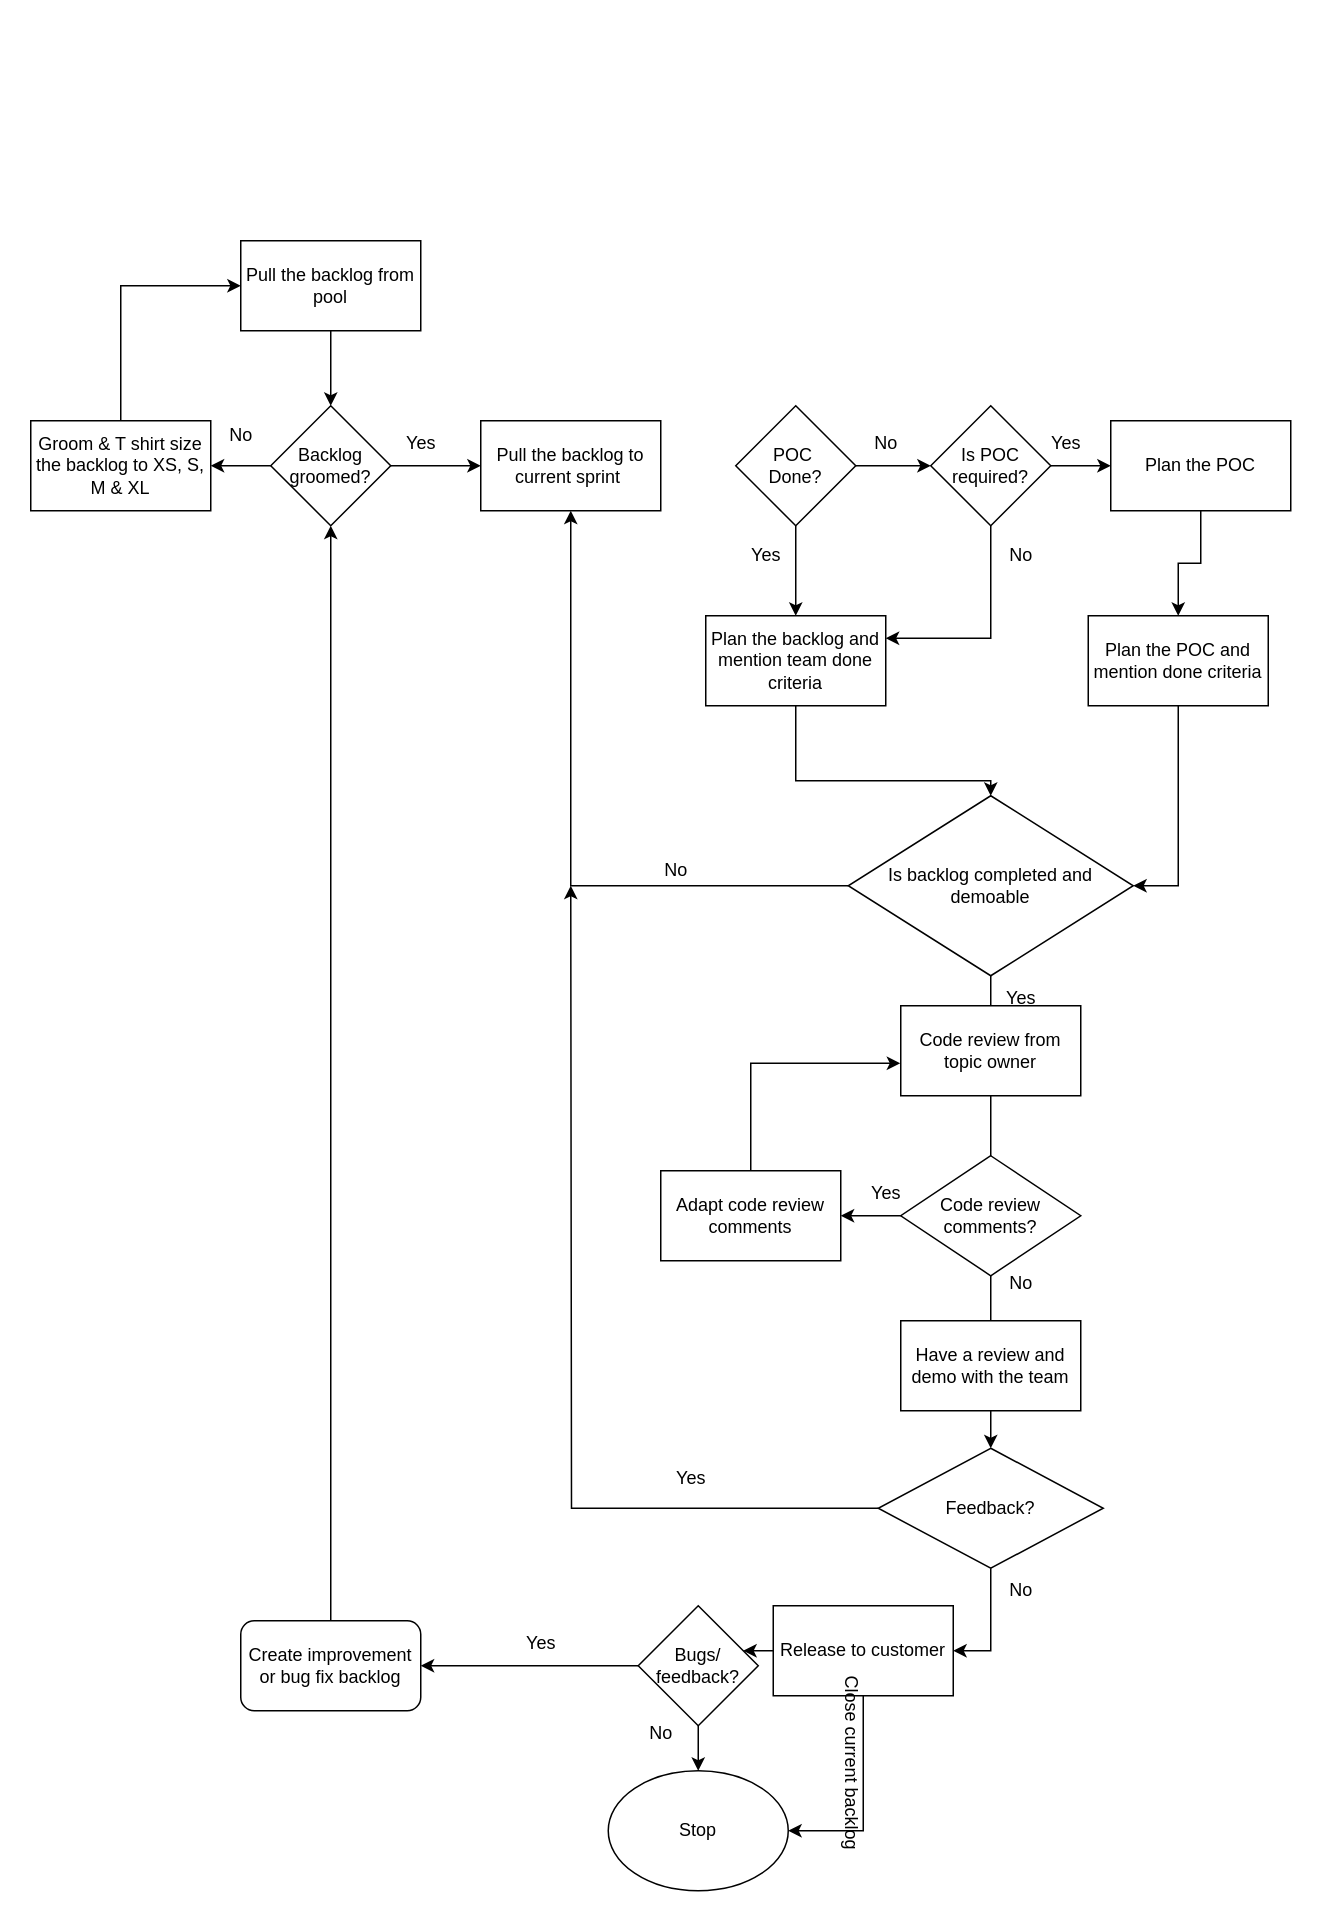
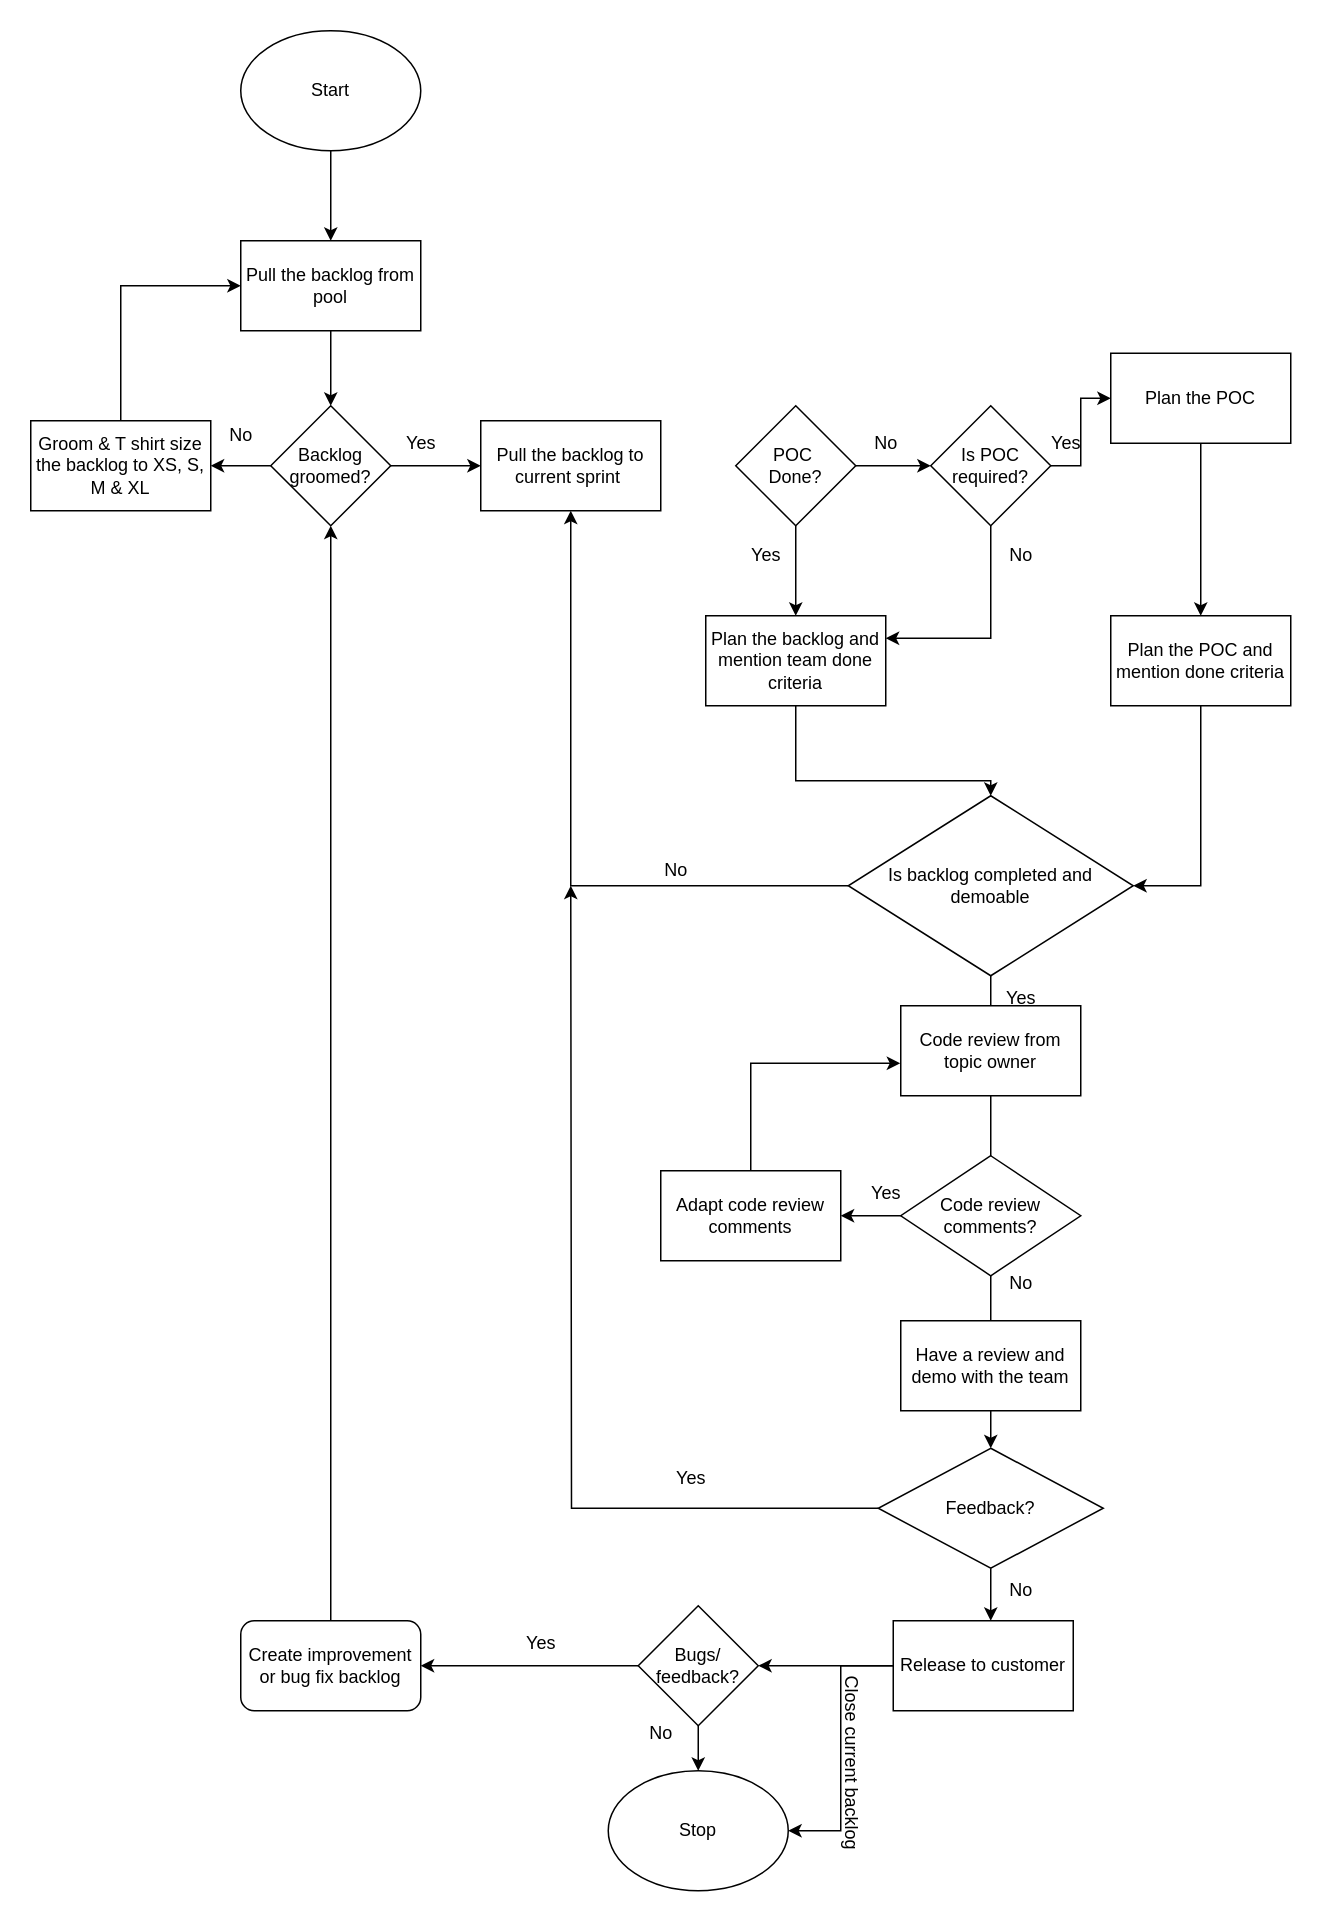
none -> (331, 91)
none -> (331, 191)
(1201, 466) -> (1201, 398)
(1178, 661) -> (1201, 661)
(863, 1651) -> (983, 1666)
